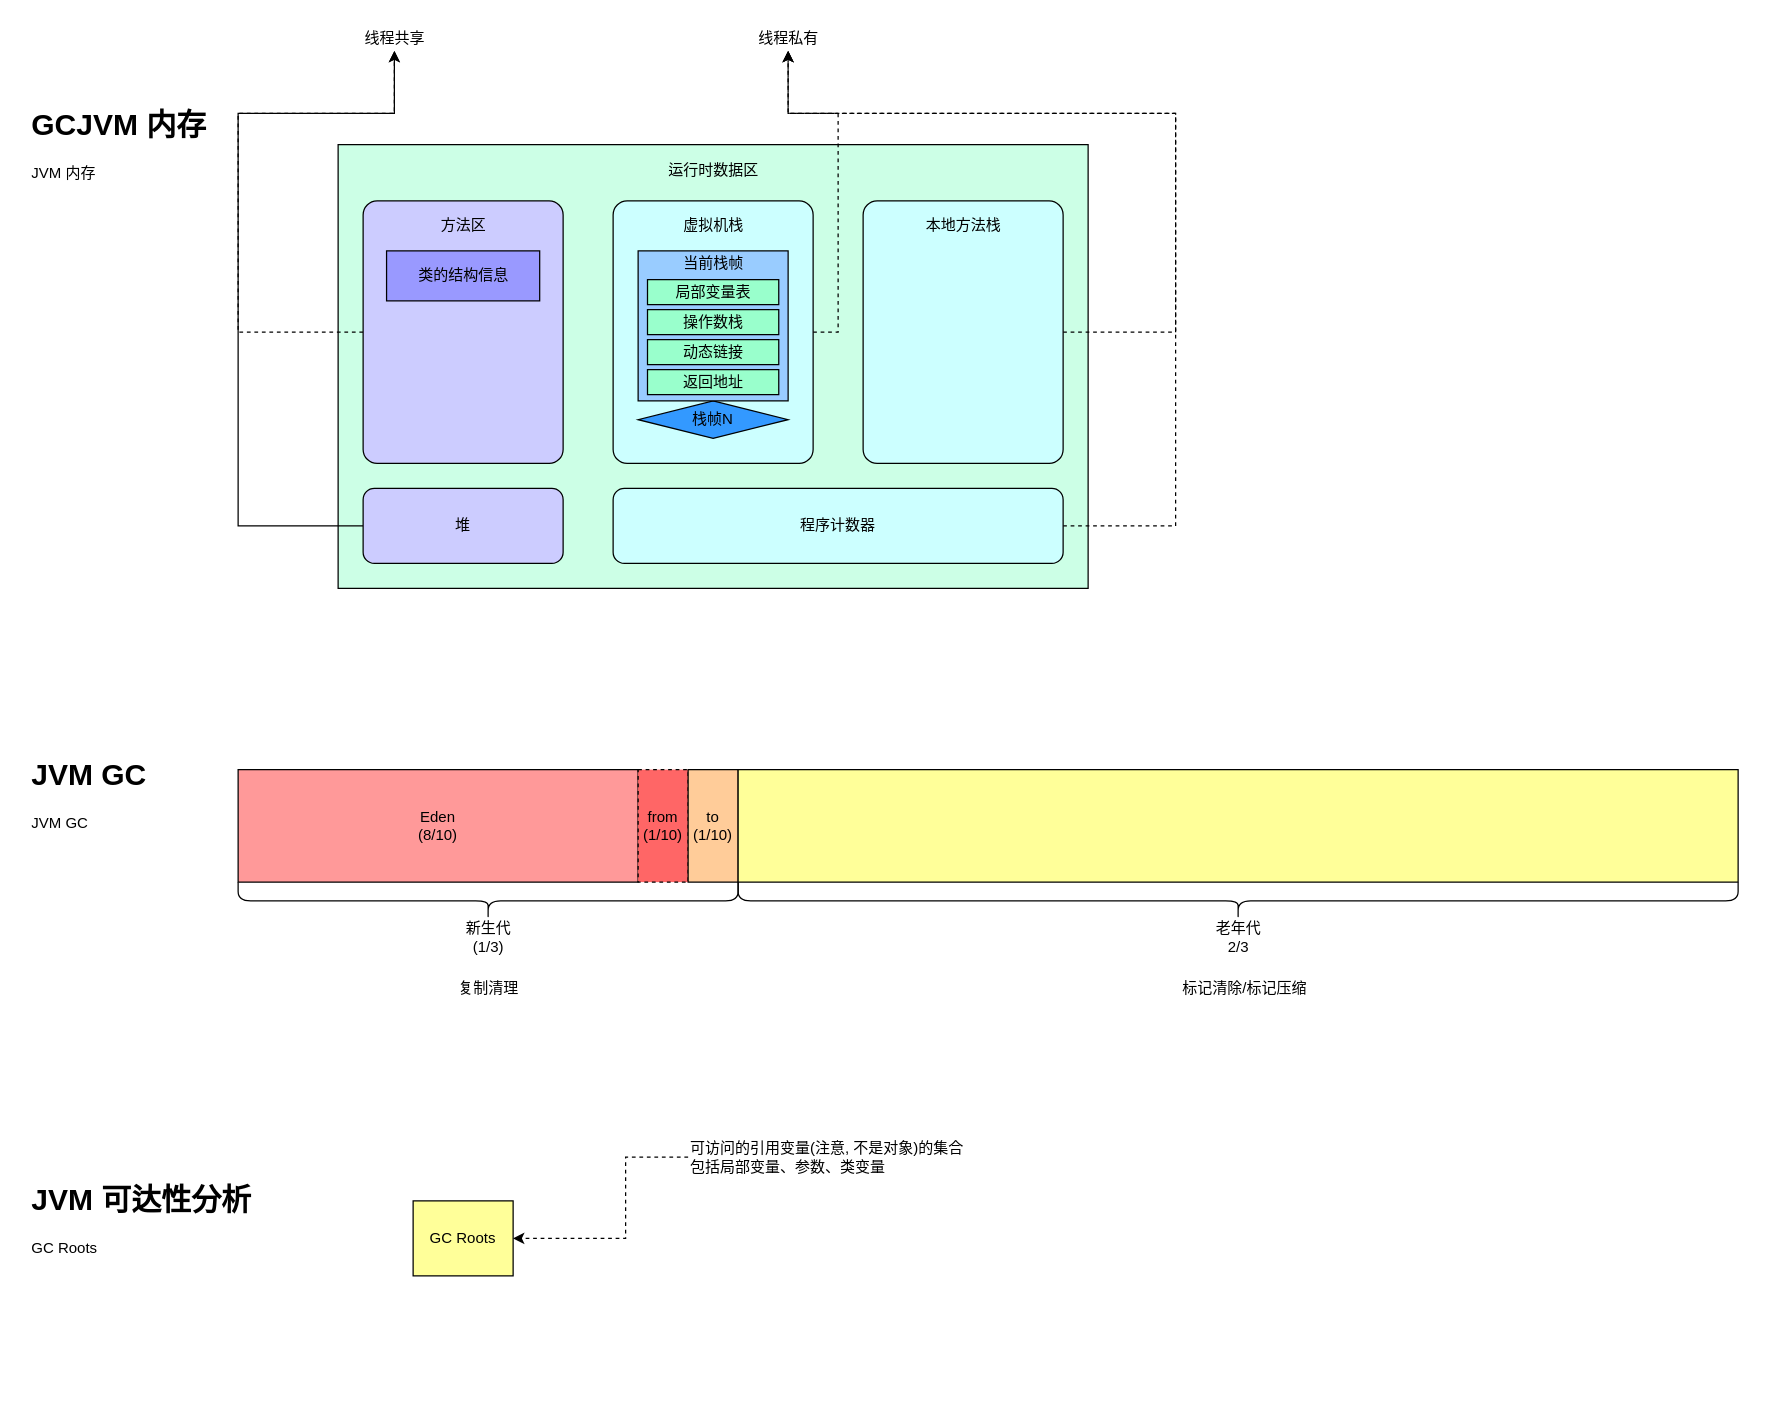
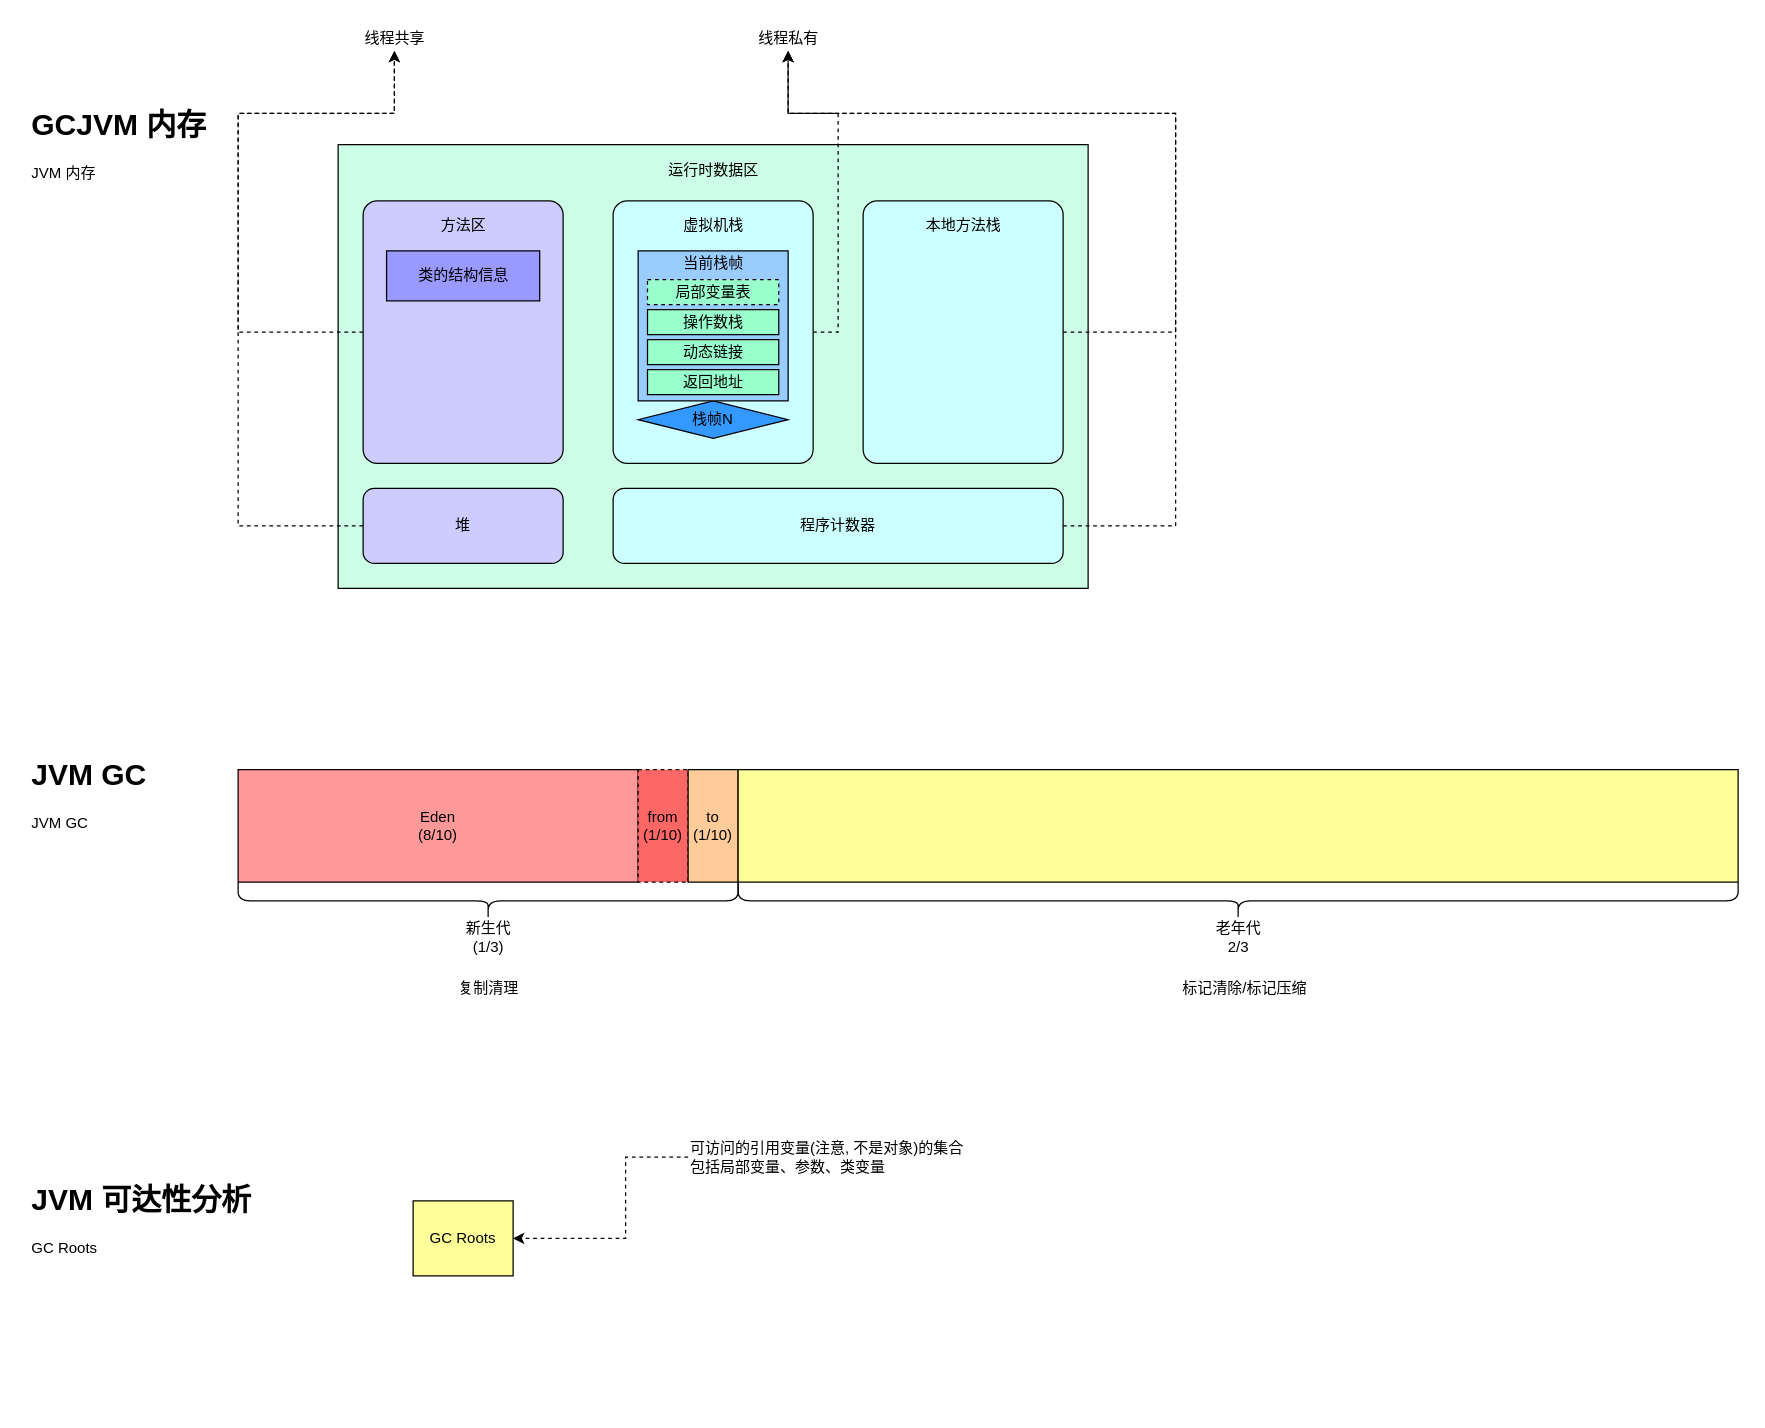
(713, 292) -> (713, 292)
(238, 491) -> (238, 491)
